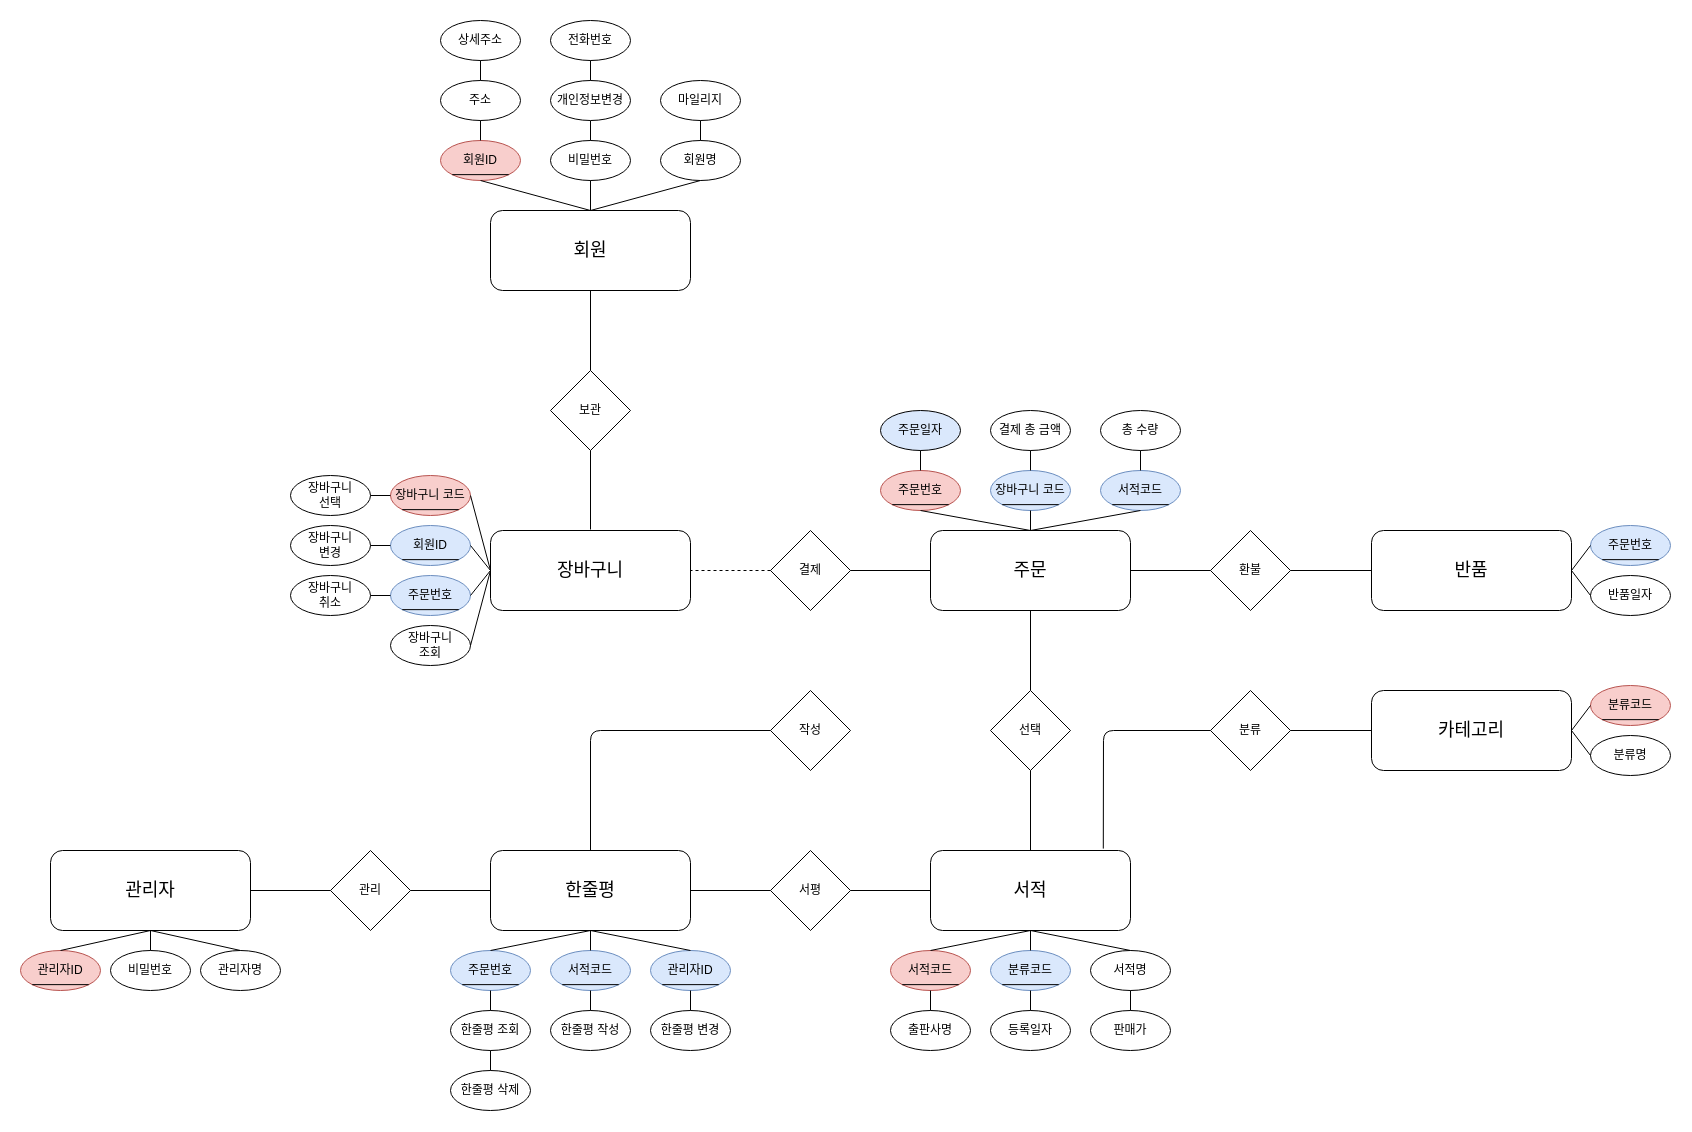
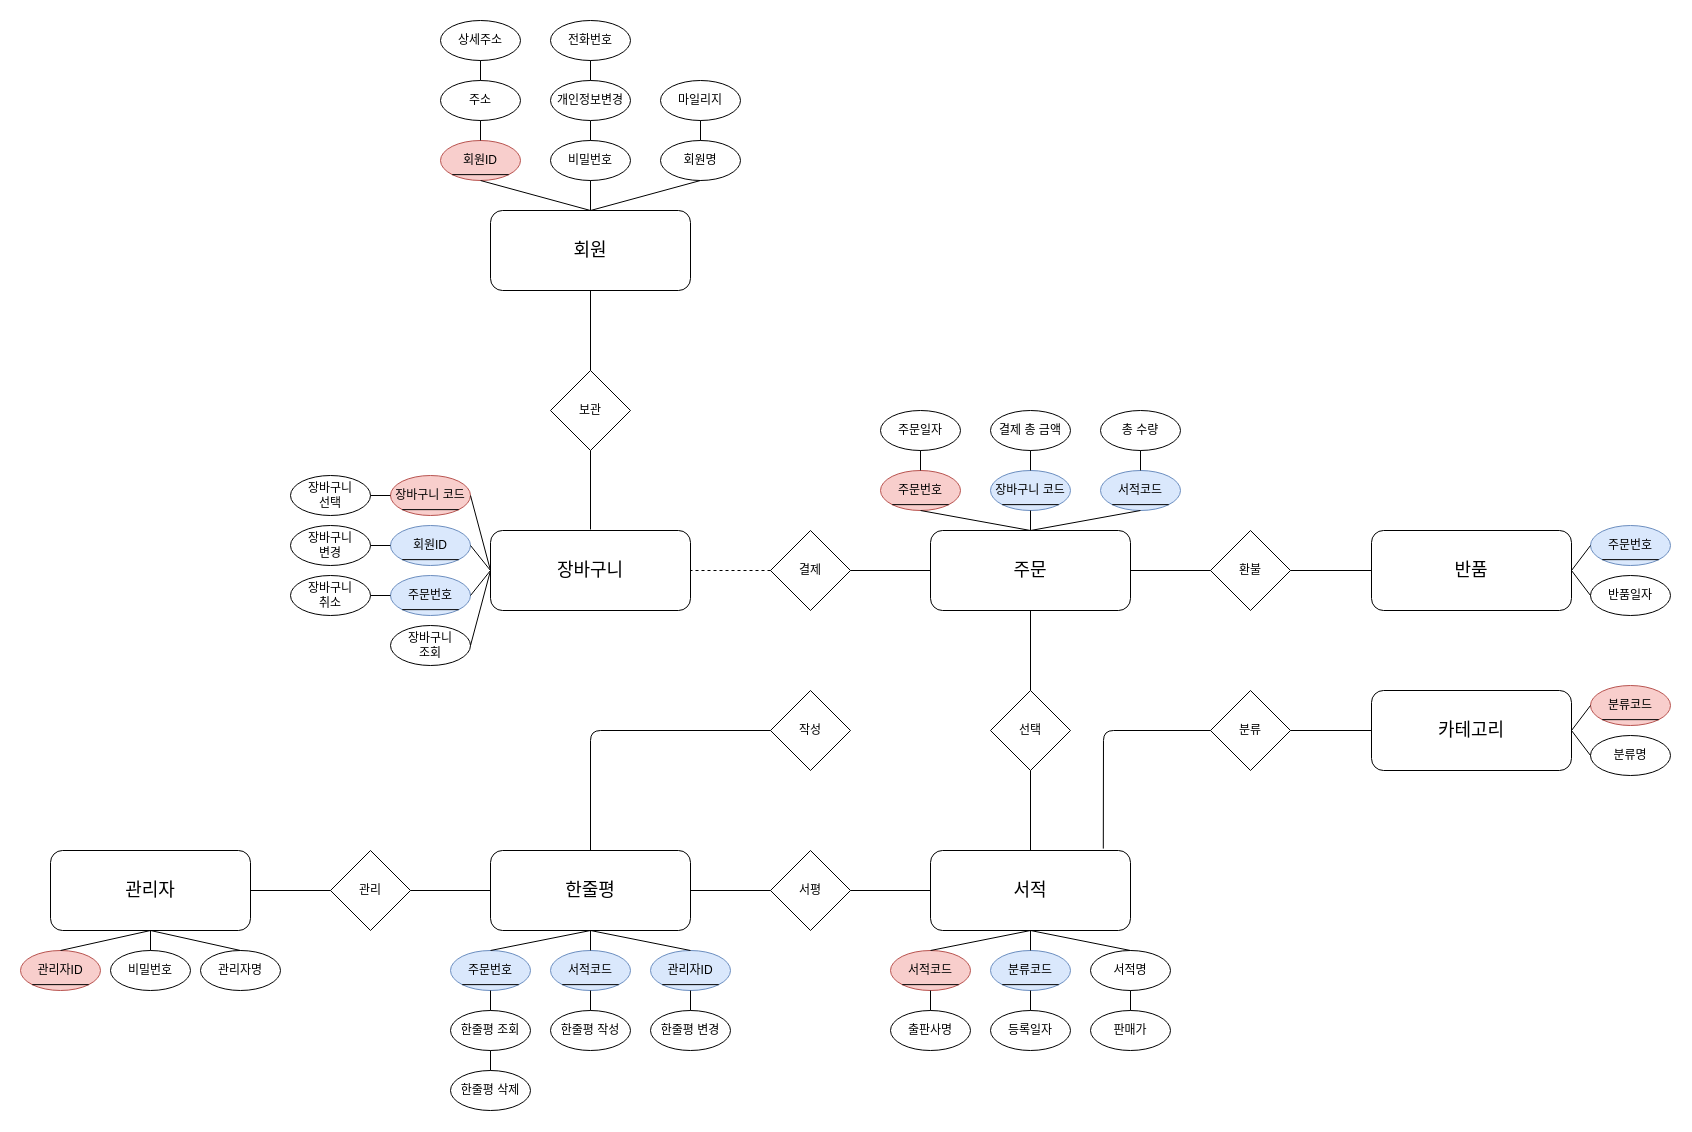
(921, 431) -> (921, 431)
